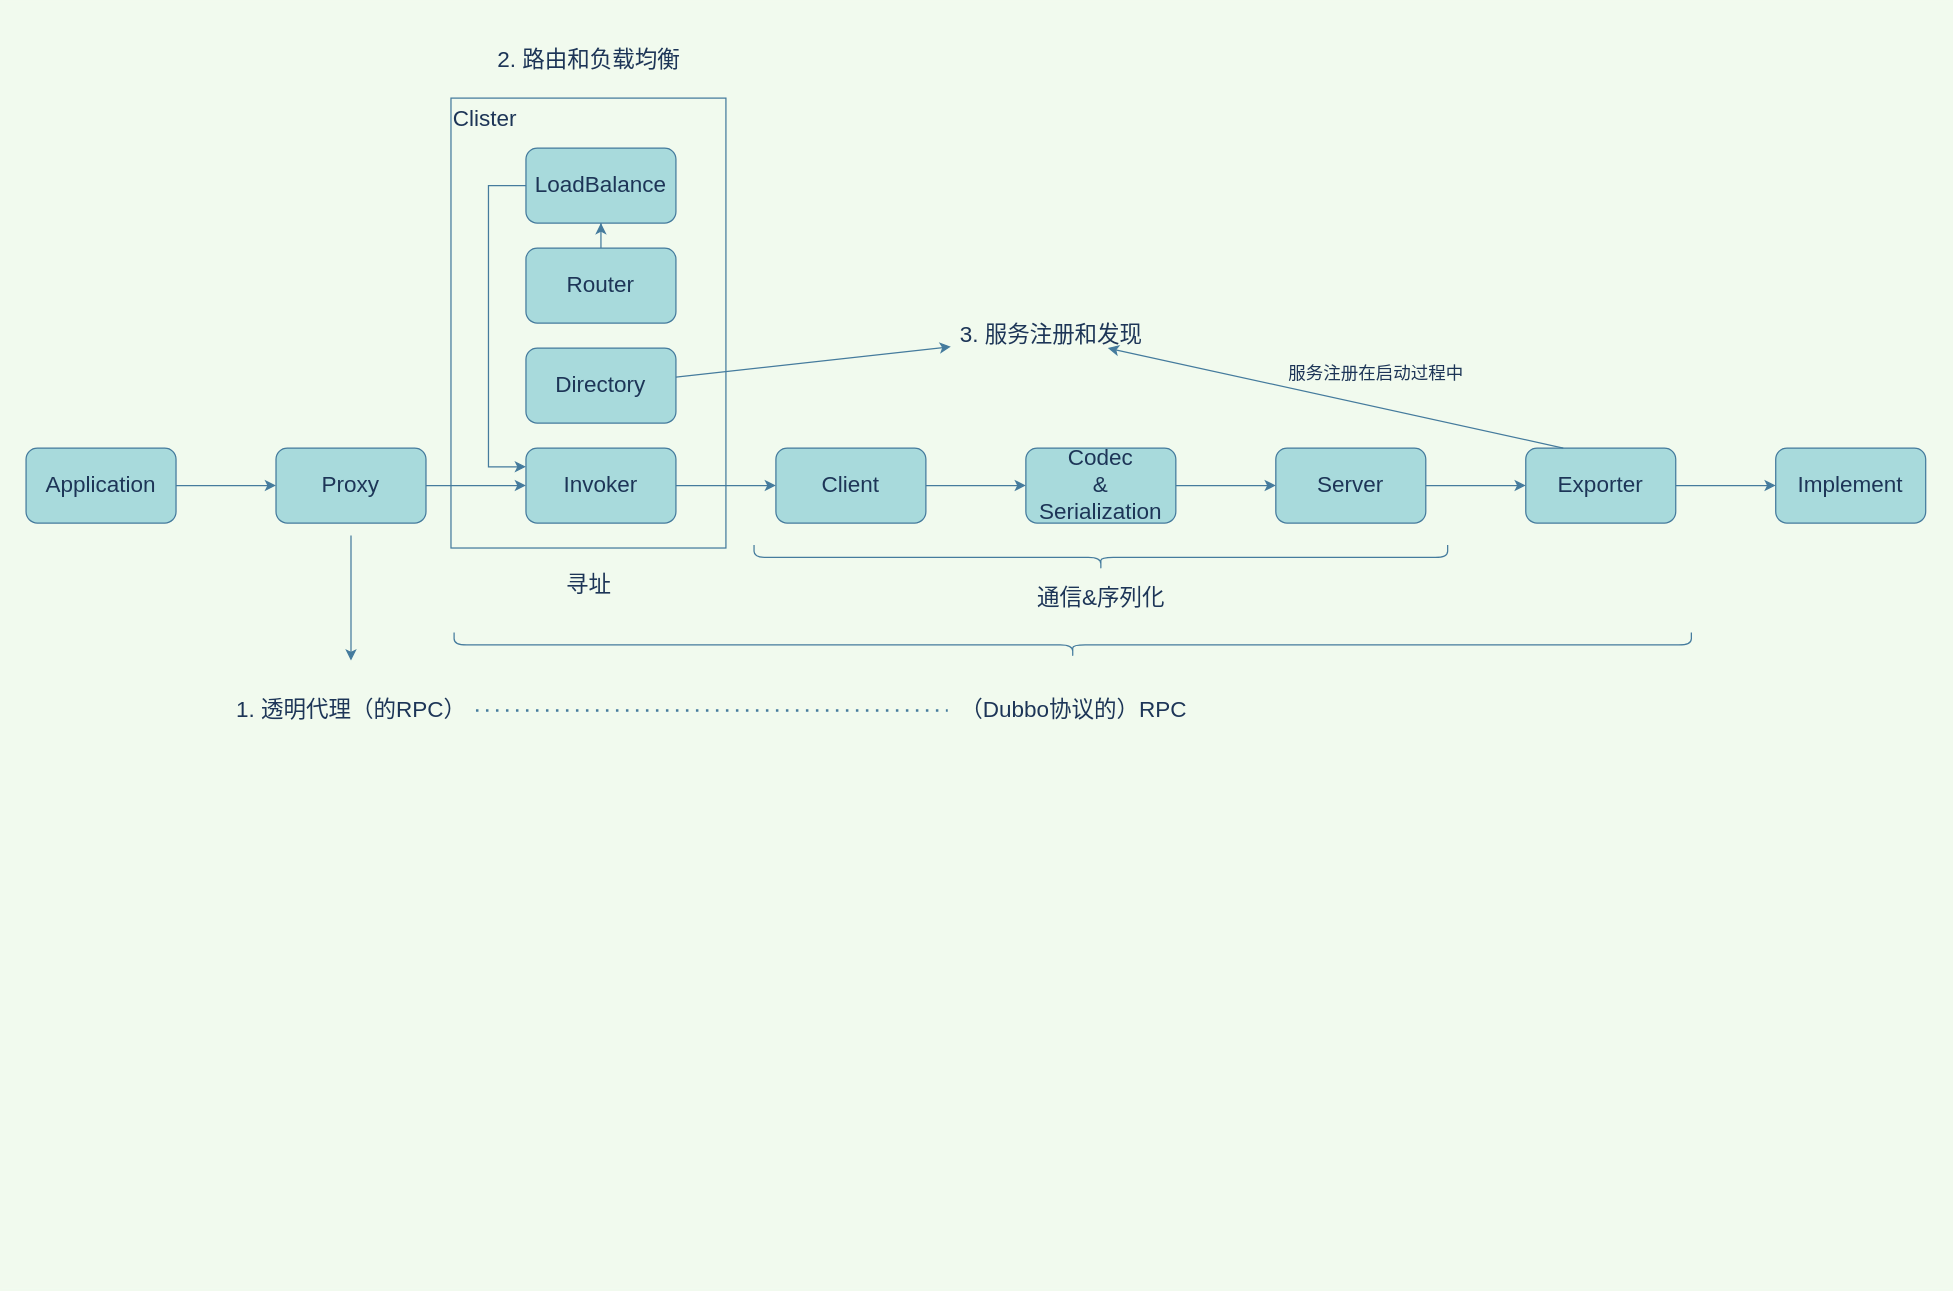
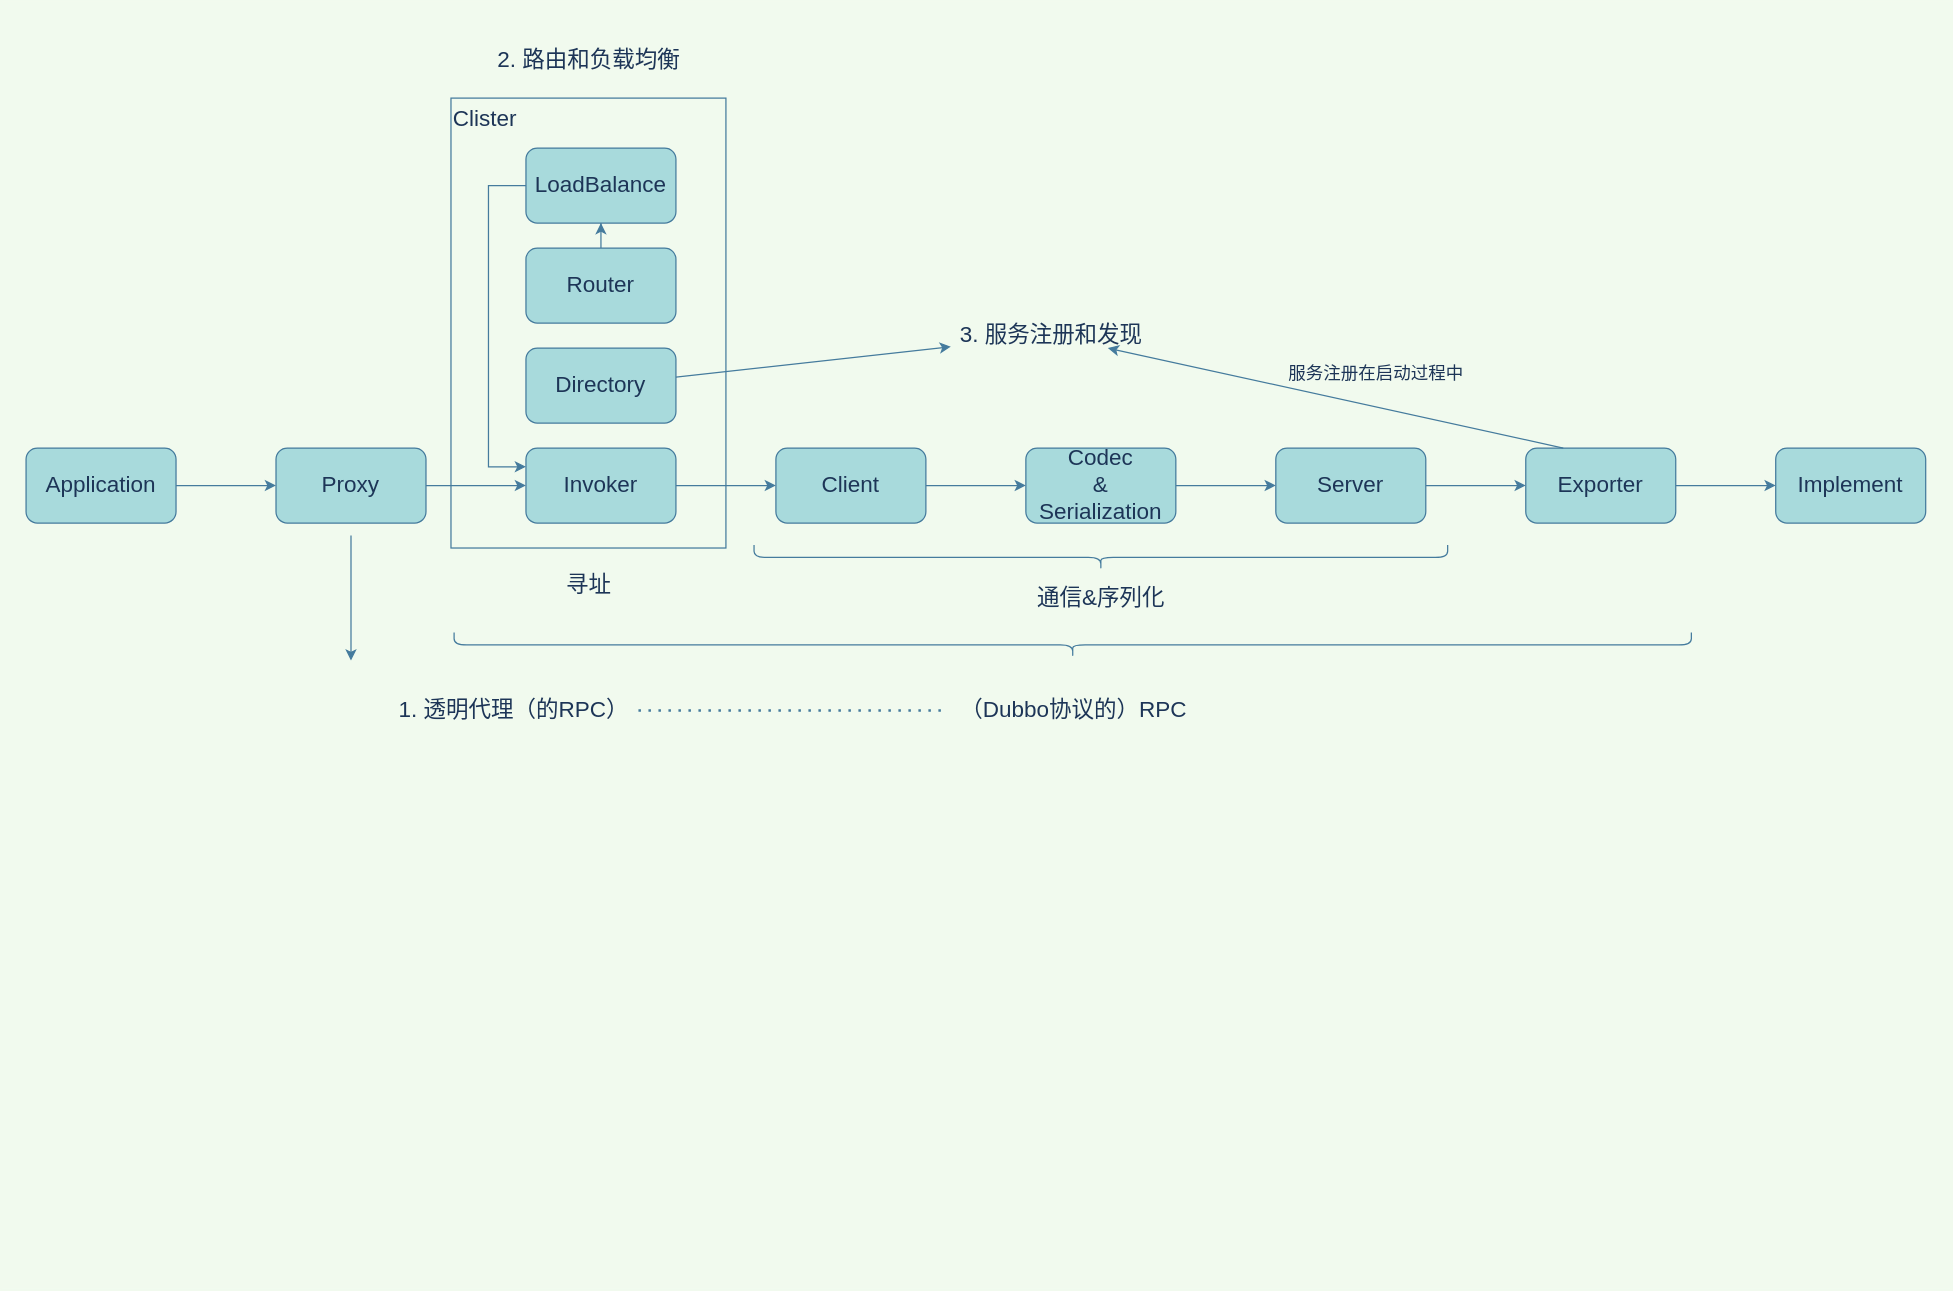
(351, 711) -> (513, 711)
